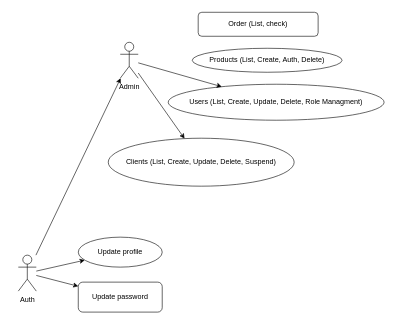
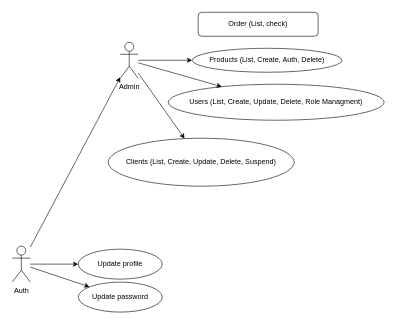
none -> (186, 60)
(120, 252) -> (120, 264)
(27, 273) -> (21, 264)
(120, 297) -> (120, 297)
